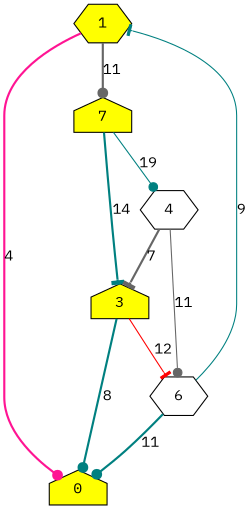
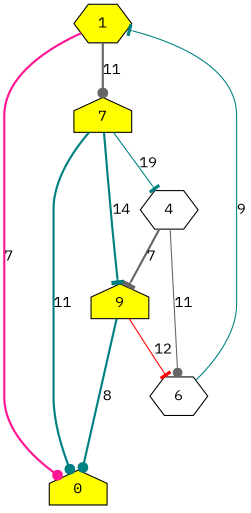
(133, 159) -> (133, 159)
(9, 256) -> (9, 256)
(120, 303) -> (120, 303)
(133, 444) -> (54, 295)
